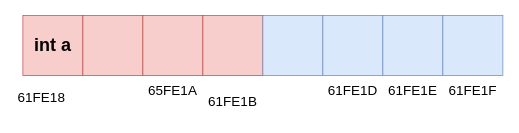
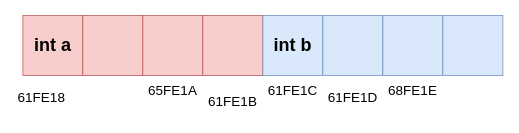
none -> (293, 45)
none -> (293, 90)
(353, 90) -> (353, 98)
(413, 90) -> (413, 90)
(473, 90) -> none
